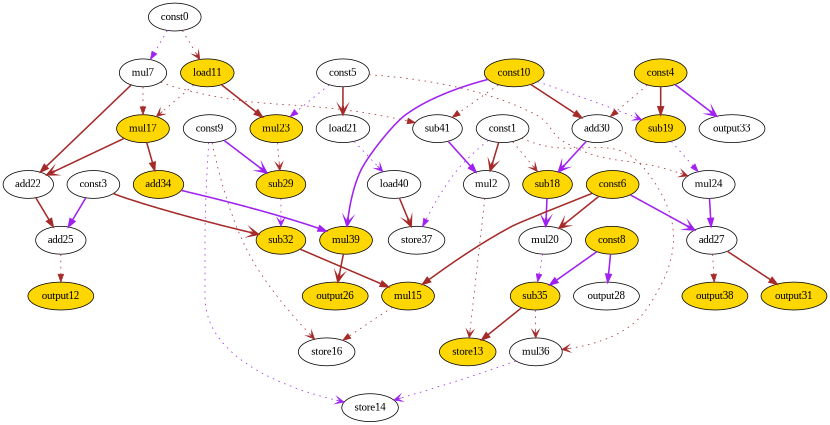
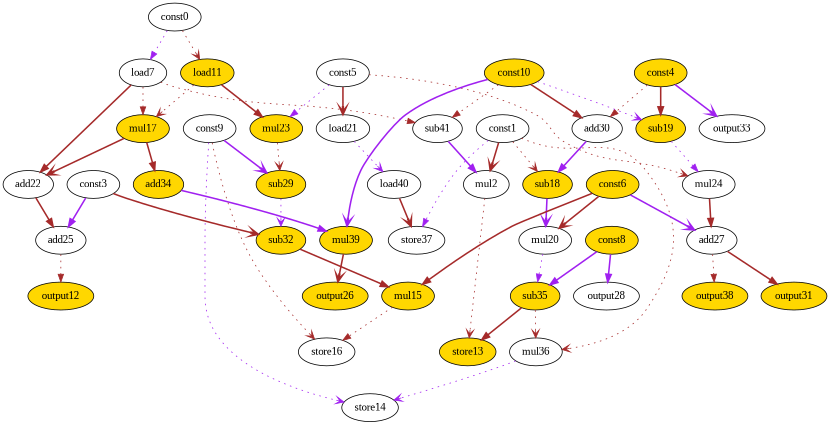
(143, 73) -> (143, 73)
(575, 154) -> (575, 154)
(710, 209) -> (710, 209)
